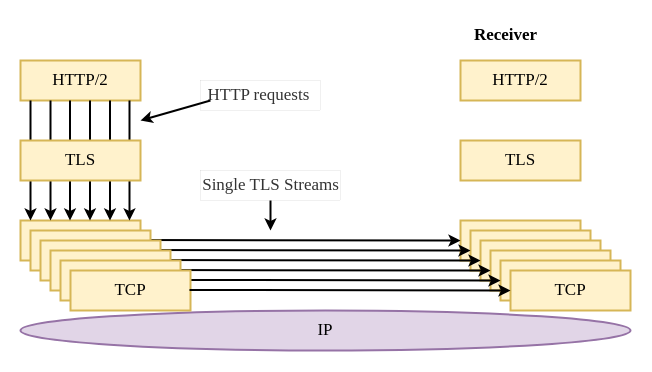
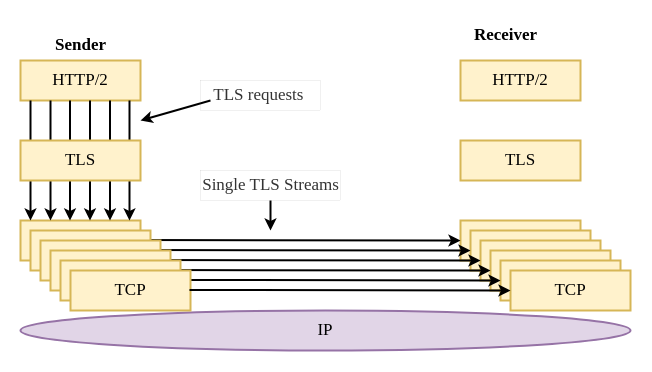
none -> (81, 46)
(261, 96) -> (261, 96)
